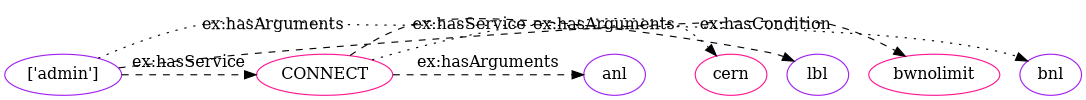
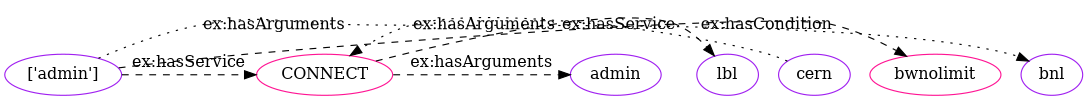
(611, 19) -> (518, 19)
(615, 75) -> (616, 75)
(731, 75) -> (814, 75)
